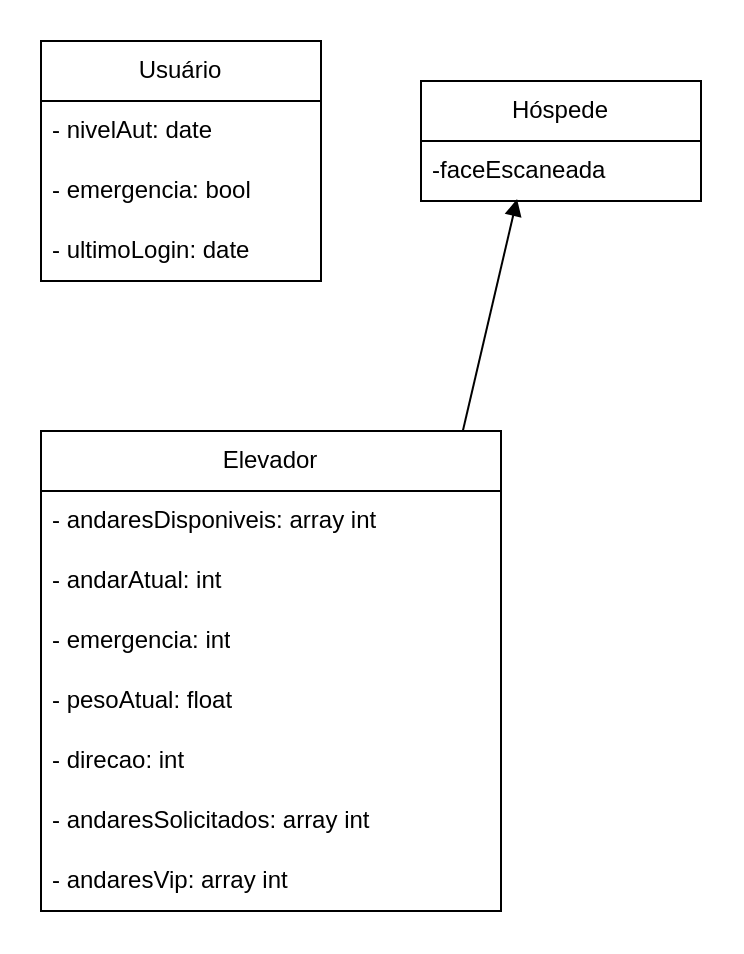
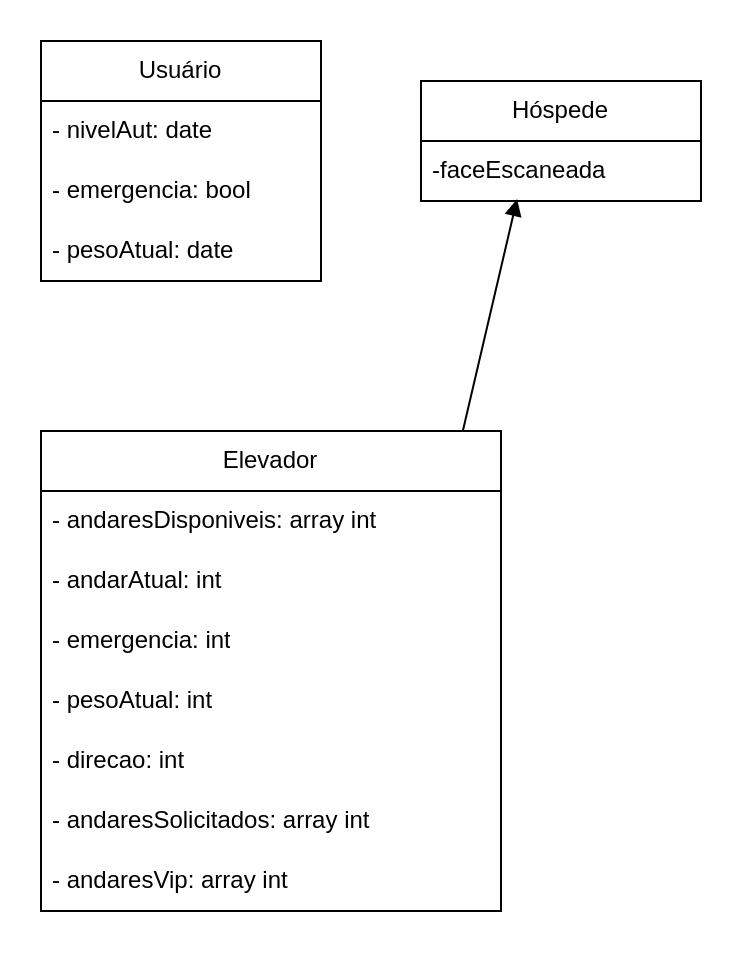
(162, 251) -> (155, 251)
(158, 701) -> (145, 701)
